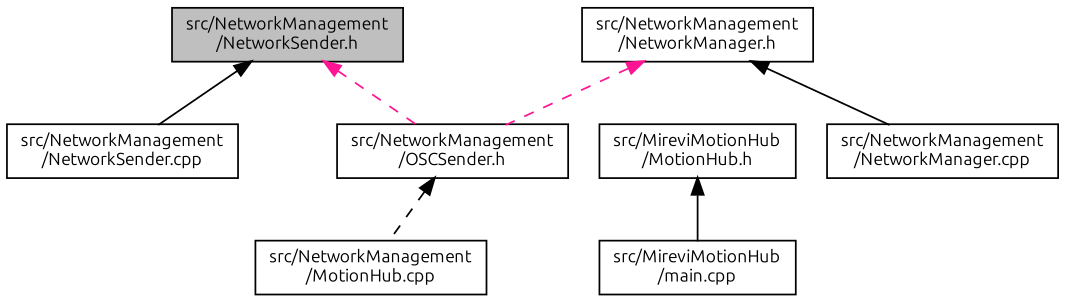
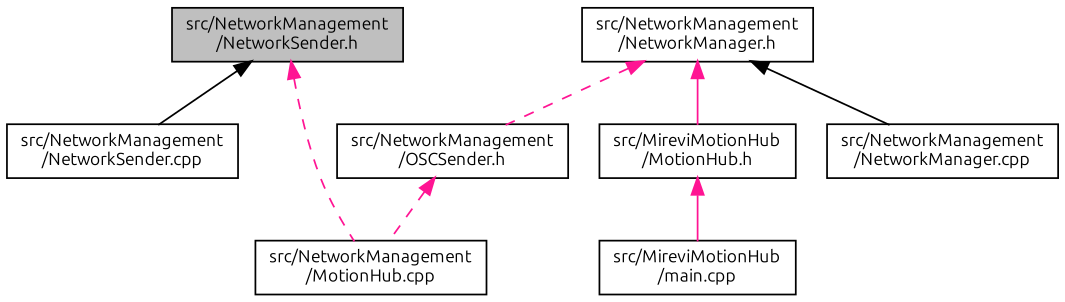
(377, 98) -> (315, 163)
none -> (698, 102)
(407, 217) -> (407, 217)
(698, 218) -> (698, 218)
